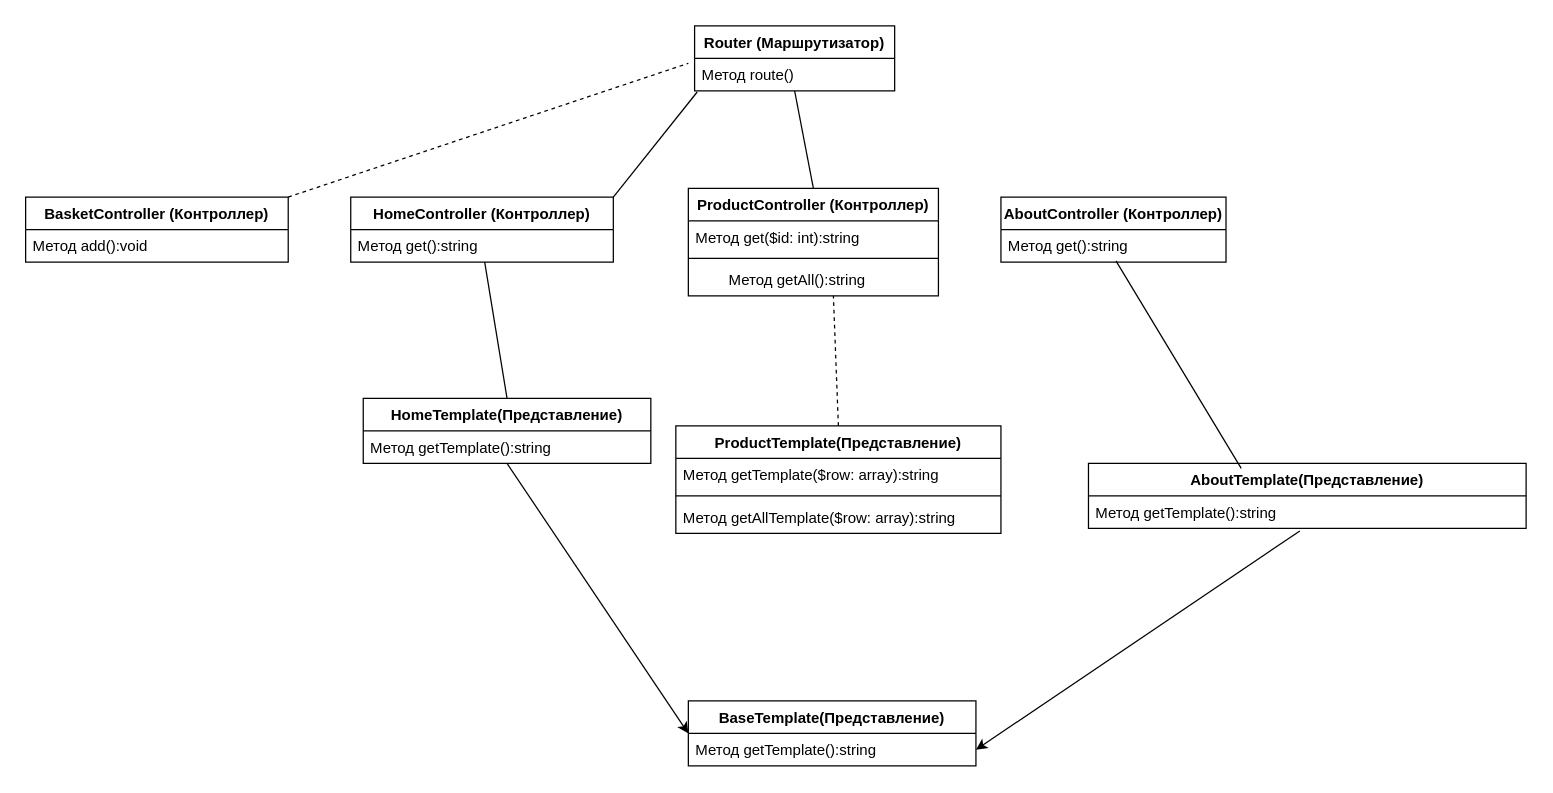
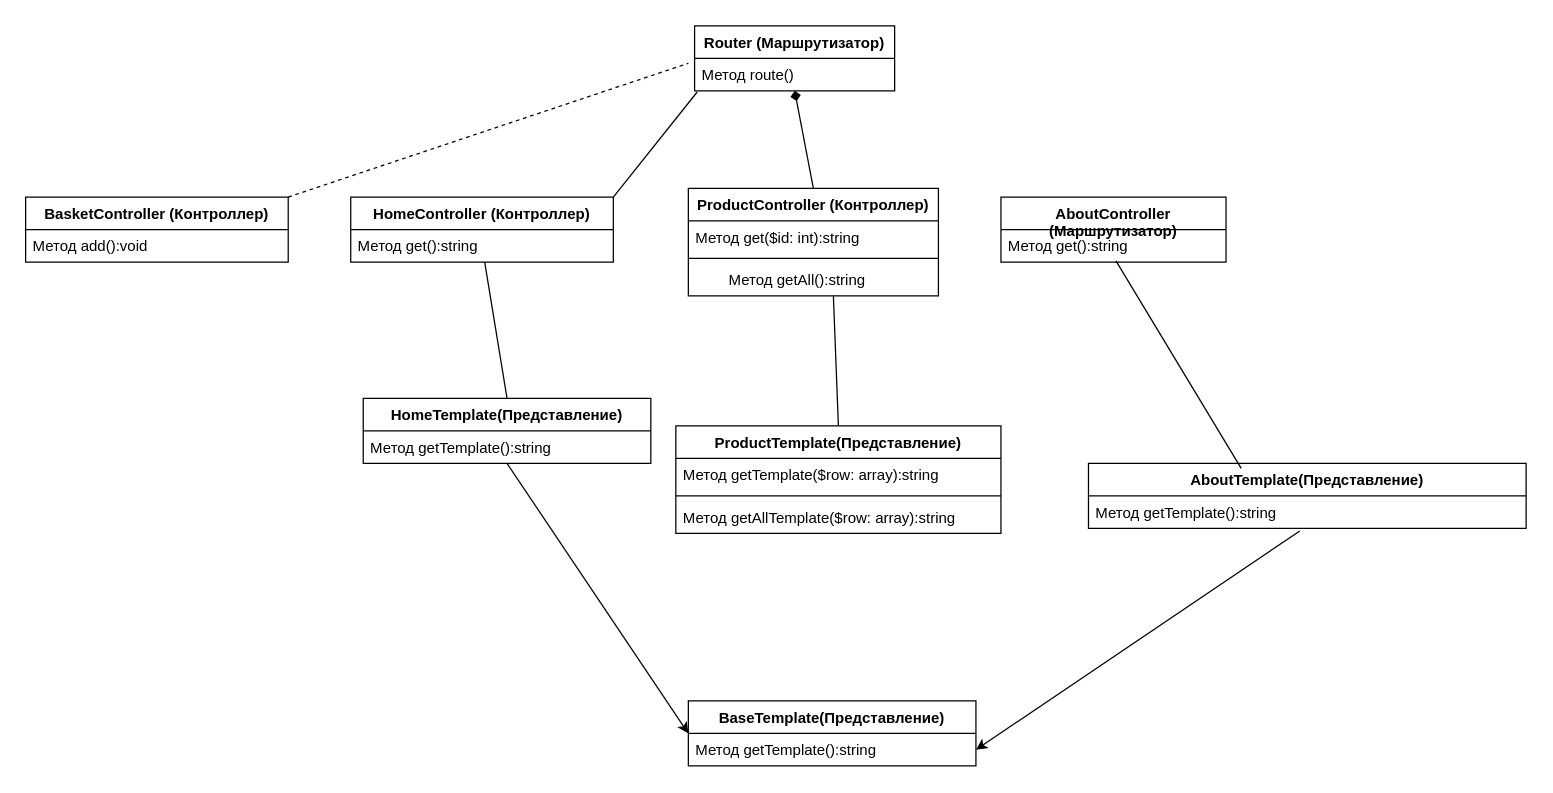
(796, 98) -> (796, 101)
(1113, 224) -> (1113, 224)
(836, 361) -> (836, 361)
